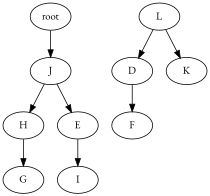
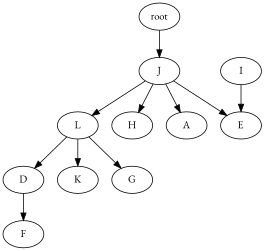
none -> (122, 96)
none -> (187, 125)
(23, 149) -> (102, 150)
(78, 149) -> (241, 95)
